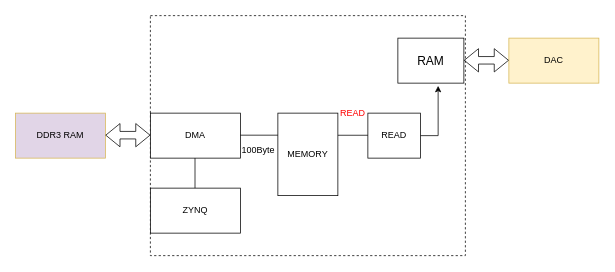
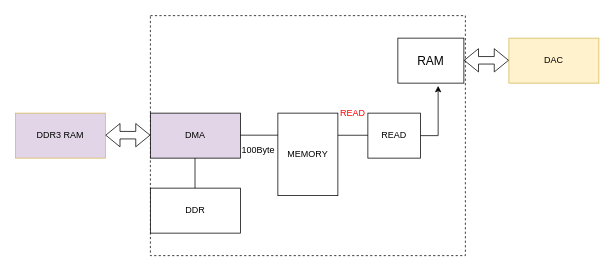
(195, 135) -> (195, 135)
(195, 210) -> (195, 210)
